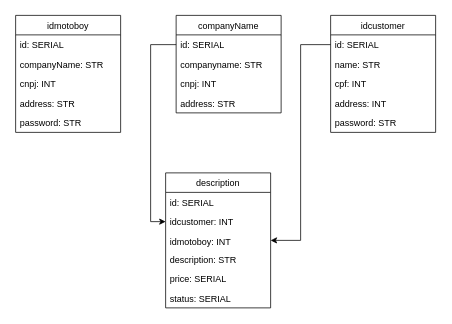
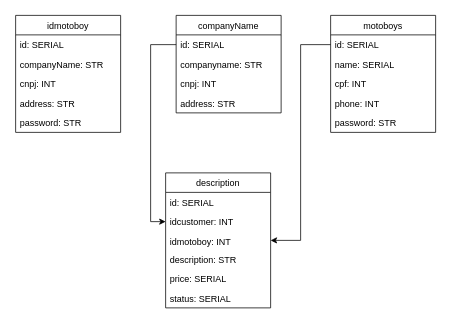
(383, 26) -> (383, 26)
(355, 65) -> (362, 65)
(362, 104) -> (357, 104)
